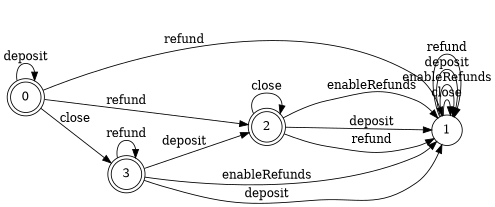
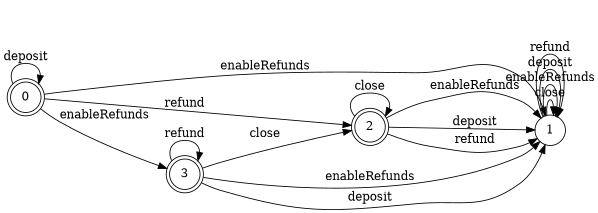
(184, 40) -> (265, 66)
(75, 119) -> (104, 115)
(184, 142) -> (265, 134)
